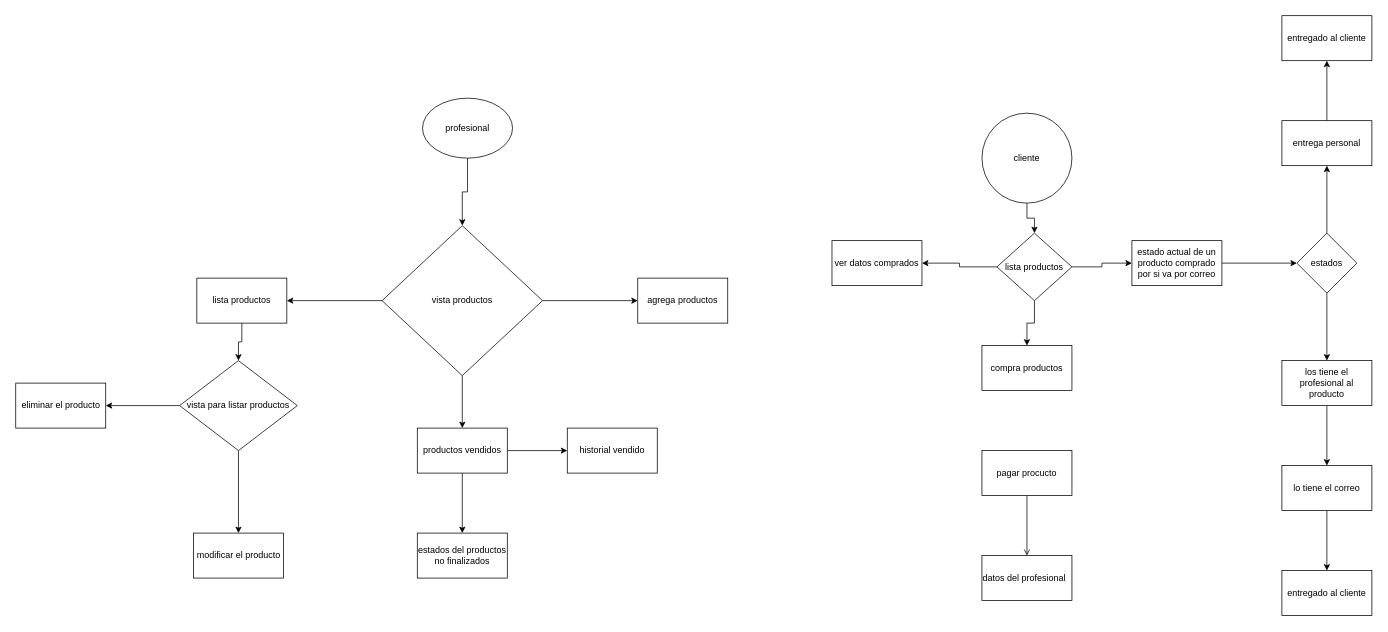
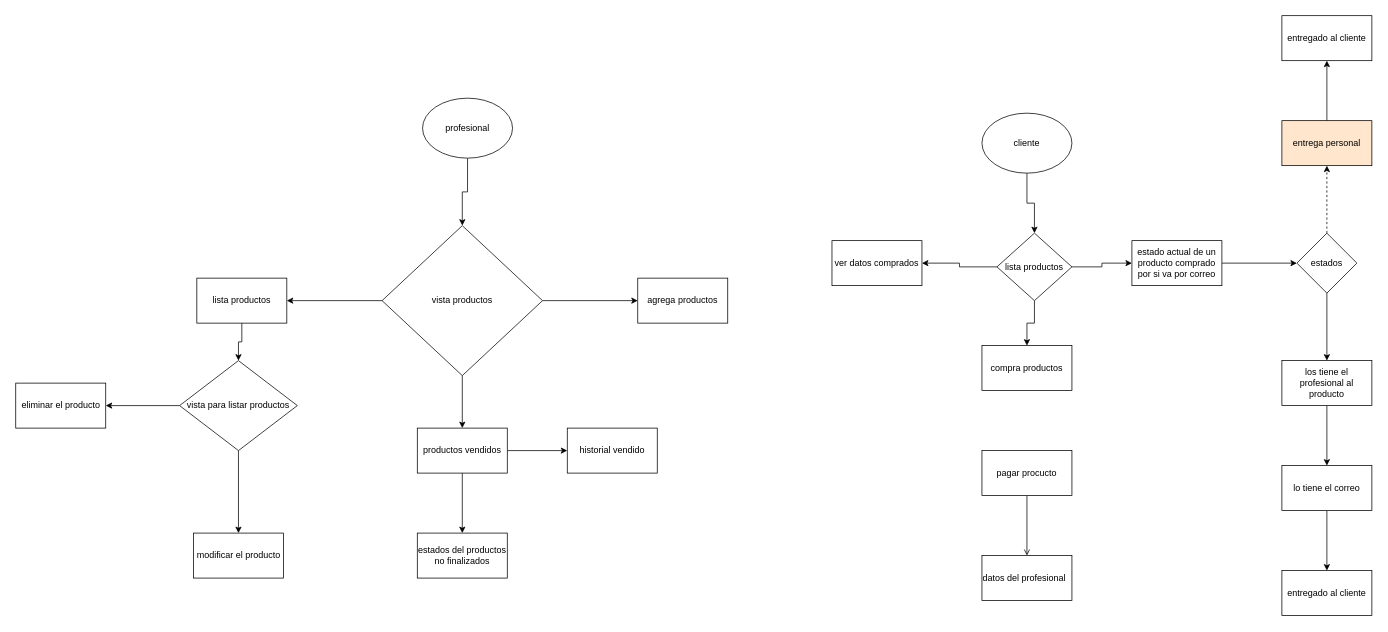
(1327, 143) -> (1327, 143)
(1027, 158) -> (1027, 143)
(1327, 202) -> (1327, 202)
